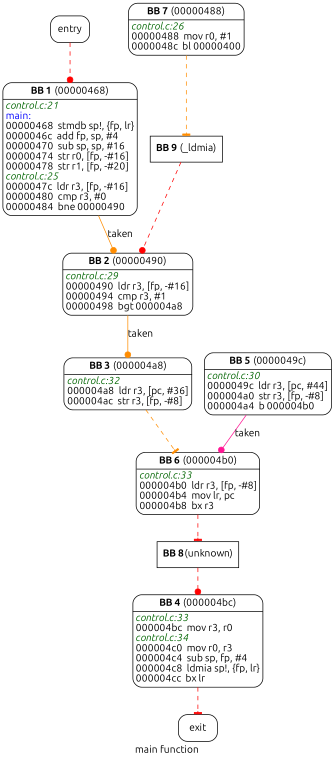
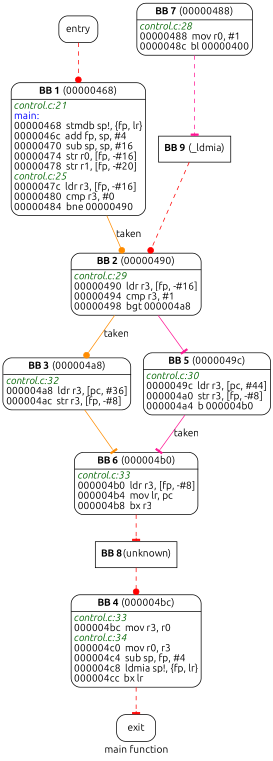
(158, 26) -> (166, 26)
(186, 94) -> (195, 94)
none -> (170, 332)
(160, 429) -> (99, 429)
(235, 431) -> (173, 432)
